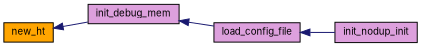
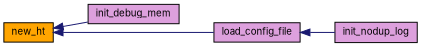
(201, 24) -> (138, 32)
(376, 32) -> (376, 32)
